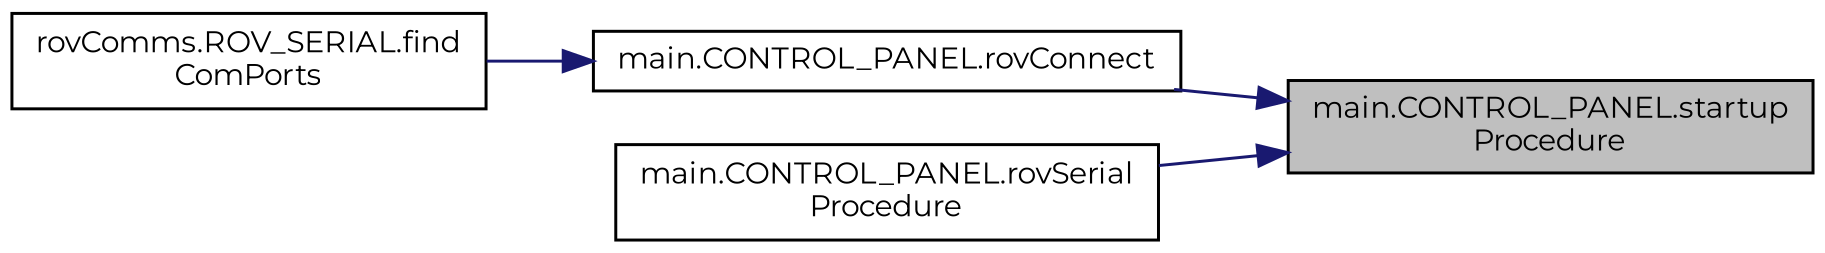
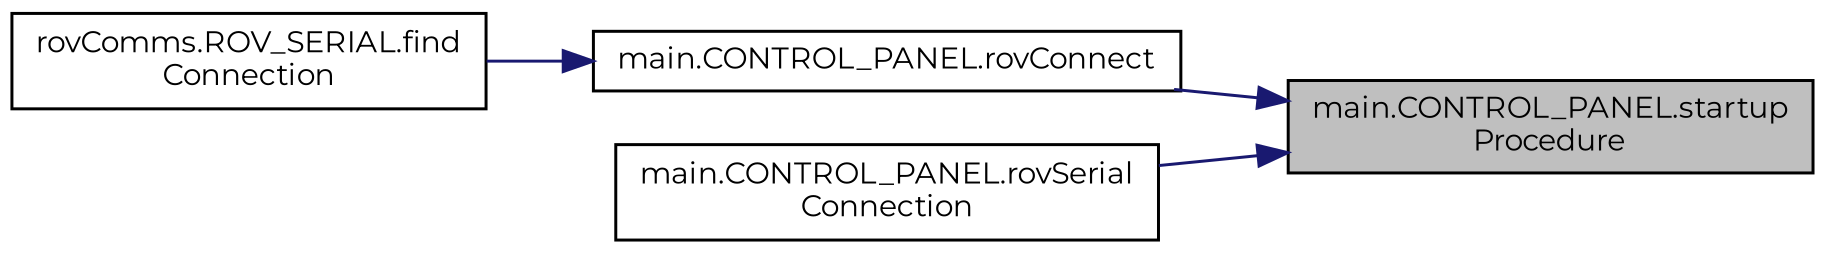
(249, 61) -> (249, 61)
(887, 192) -> (887, 192)
